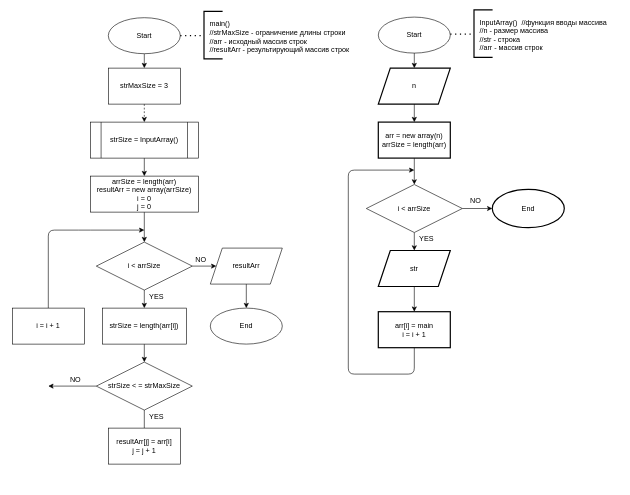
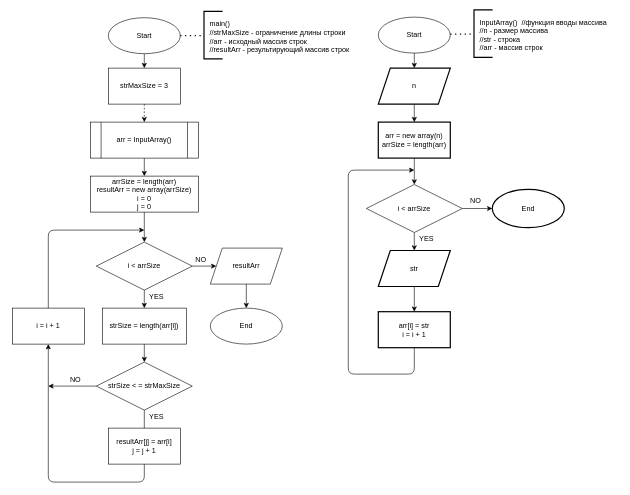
(144, 140) -> (144, 140)
(414, 330) -> (414, 330)
none -> (143, 481)
